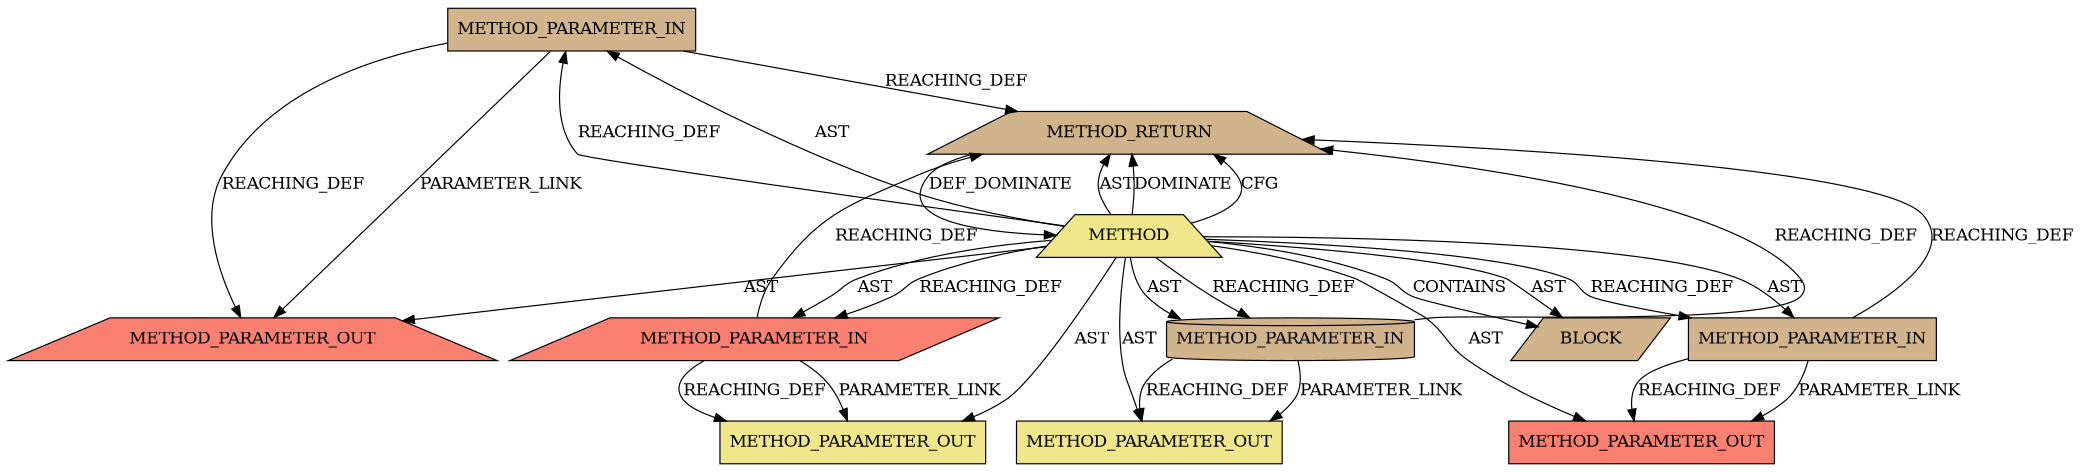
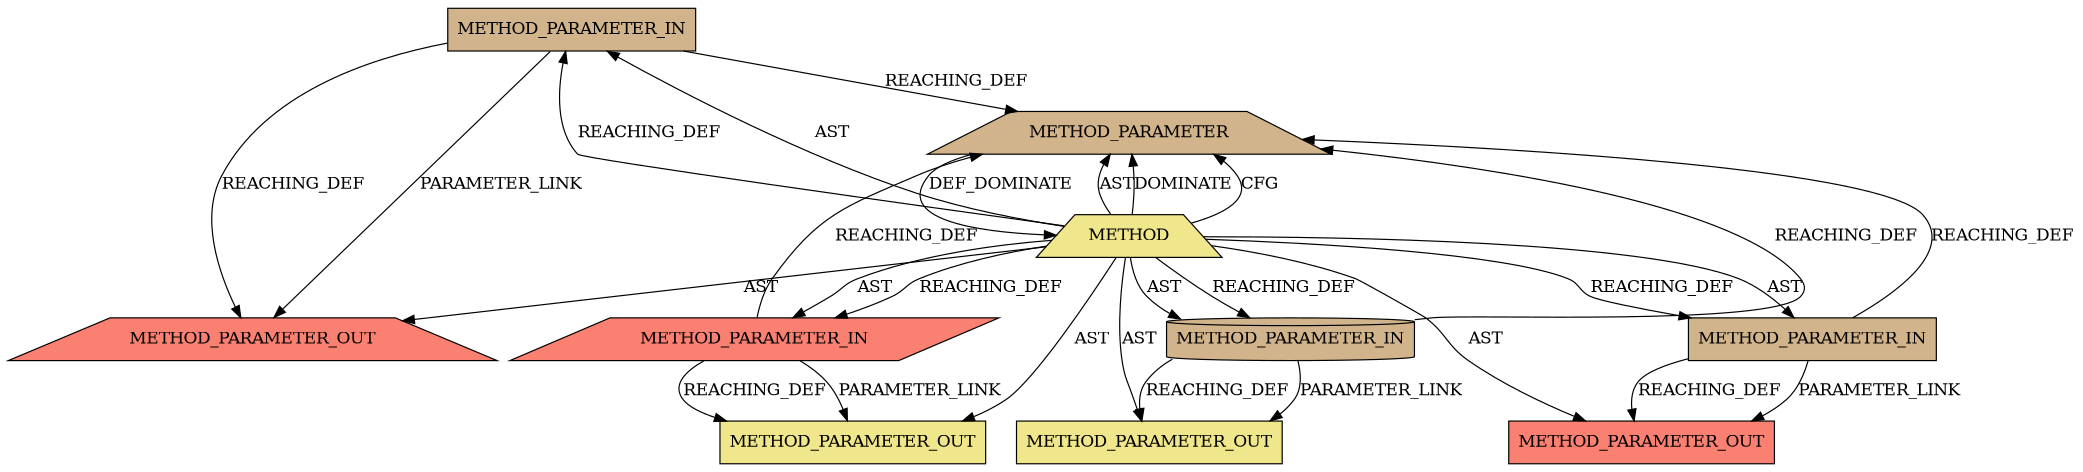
(1129, 133) -> (1129, 133)
(1591, 339) -> none
